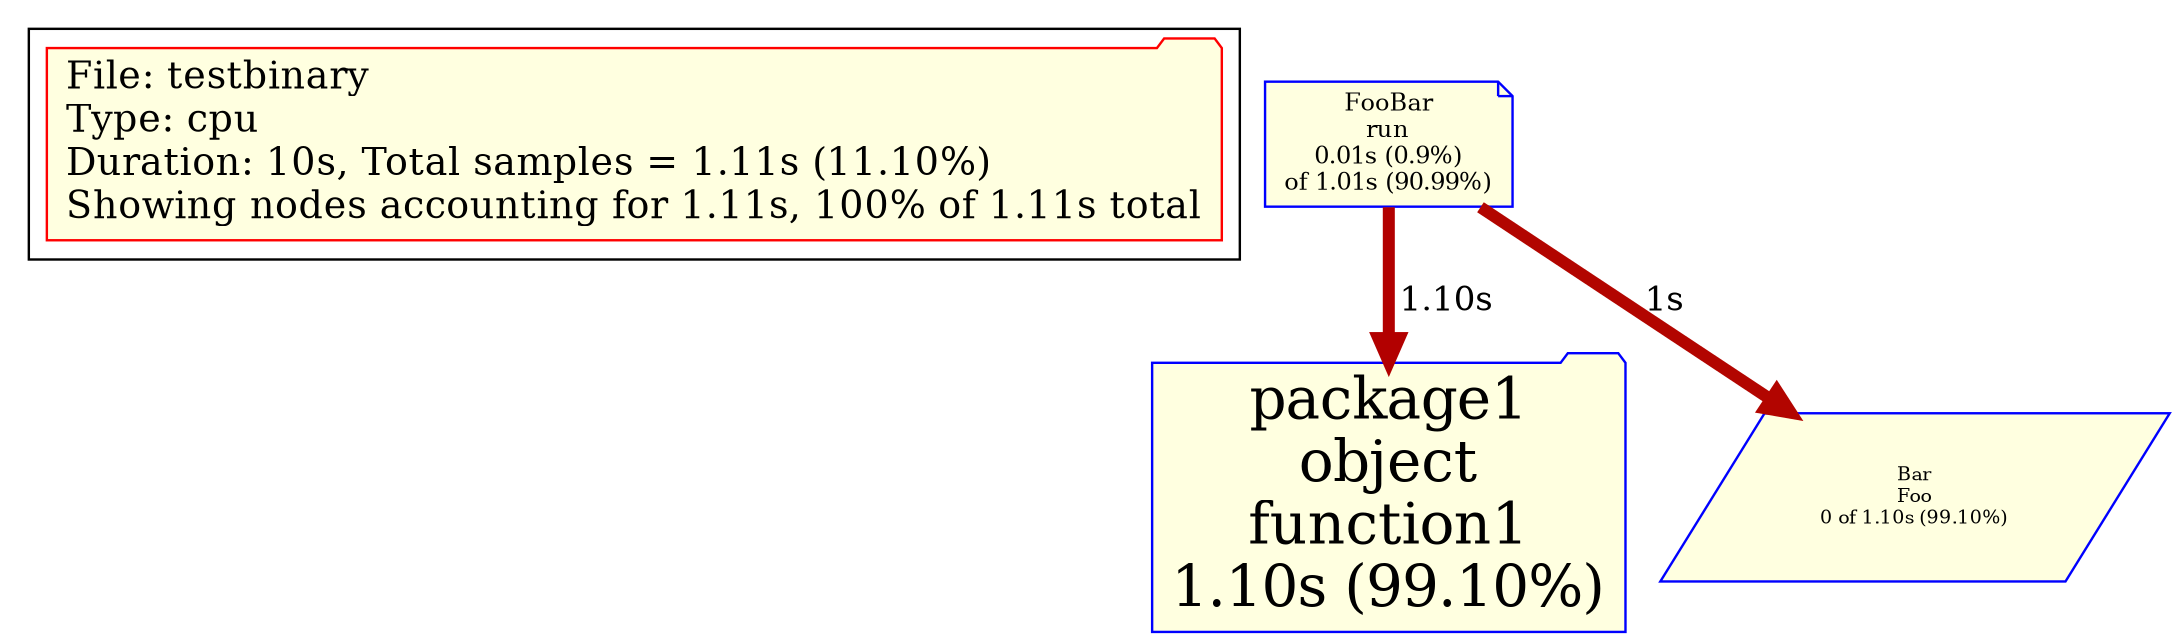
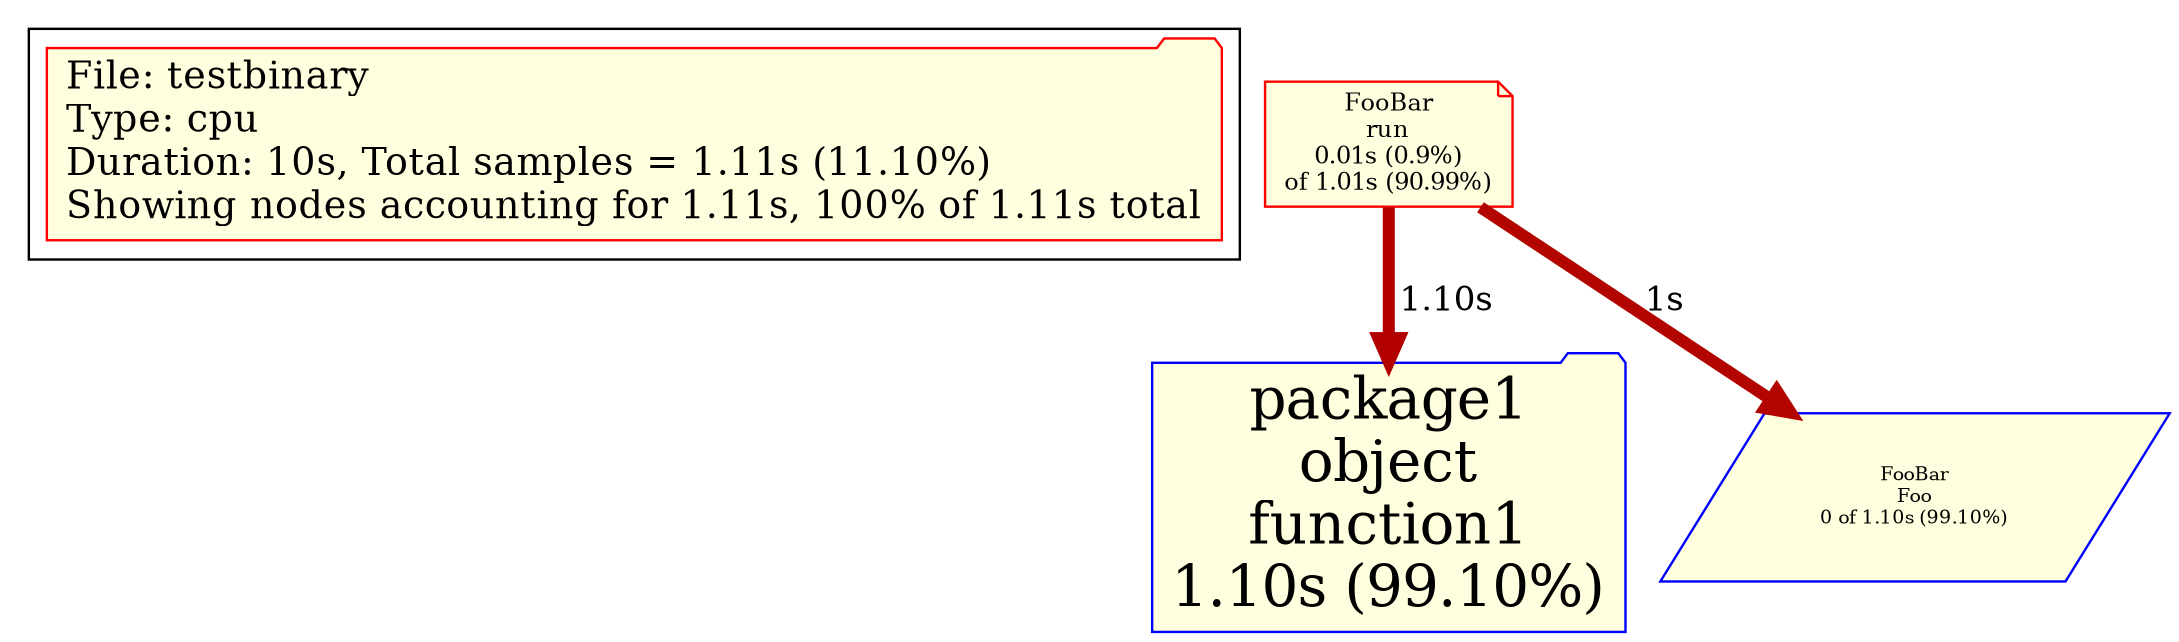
(1389, 144) -> (1389, 144)
(1915, 497) -> (1915, 497)
